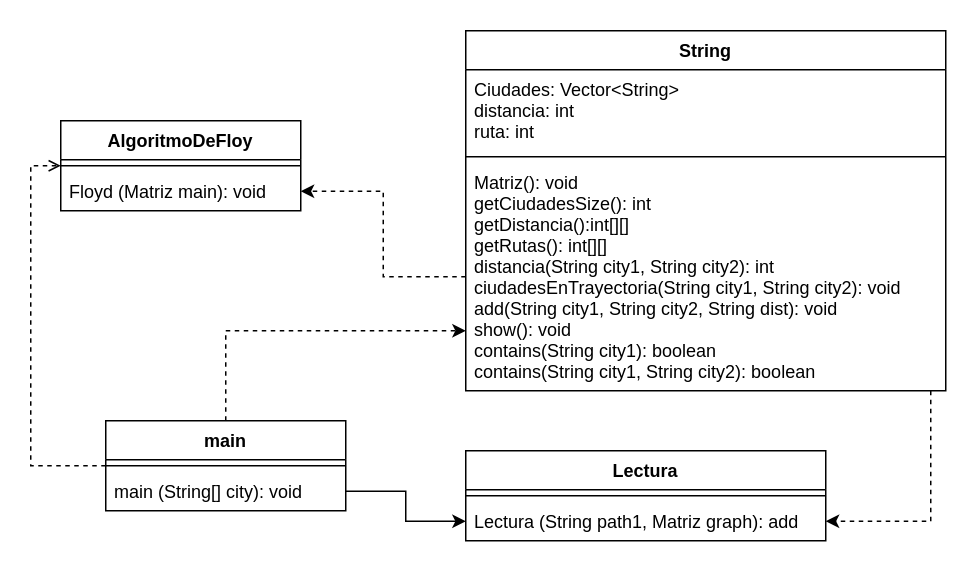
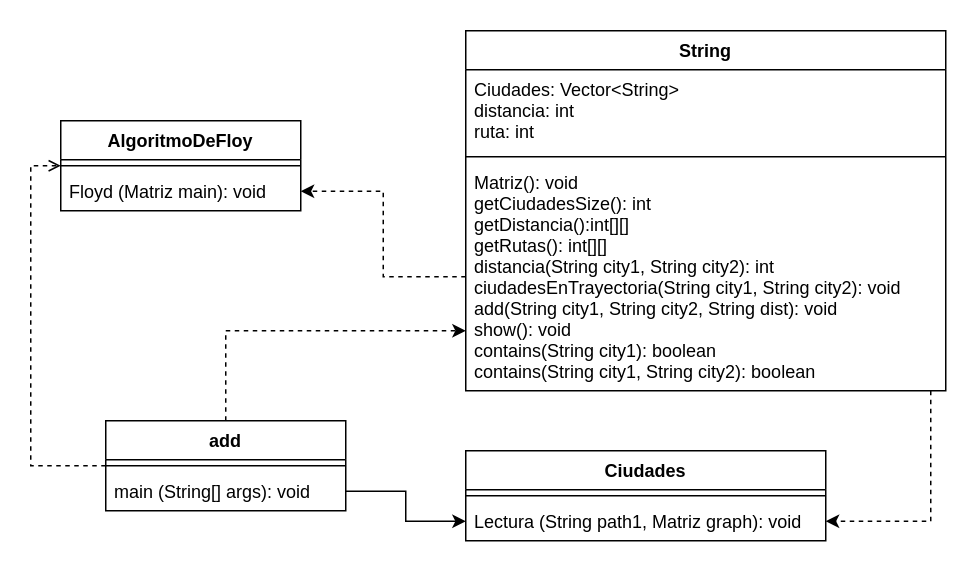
(225, 441) -> (225, 441)
(645, 471) -> (645, 471)
(226, 492) -> (229, 492)
(660, 522) -> (662, 522)
